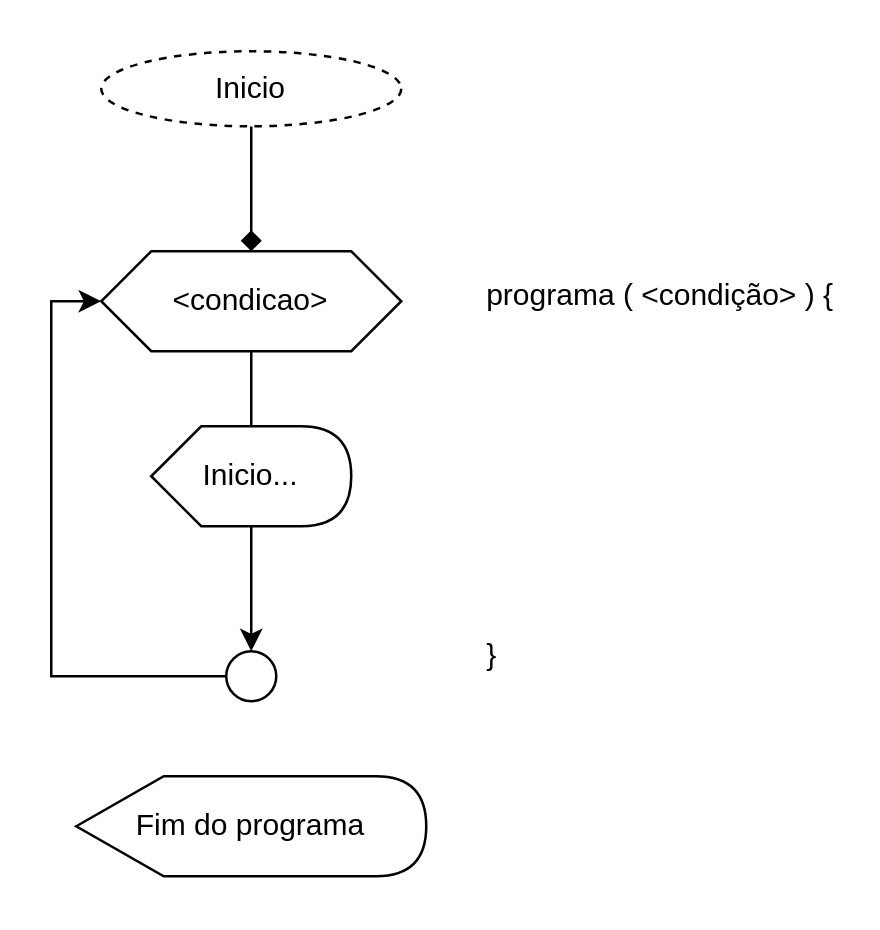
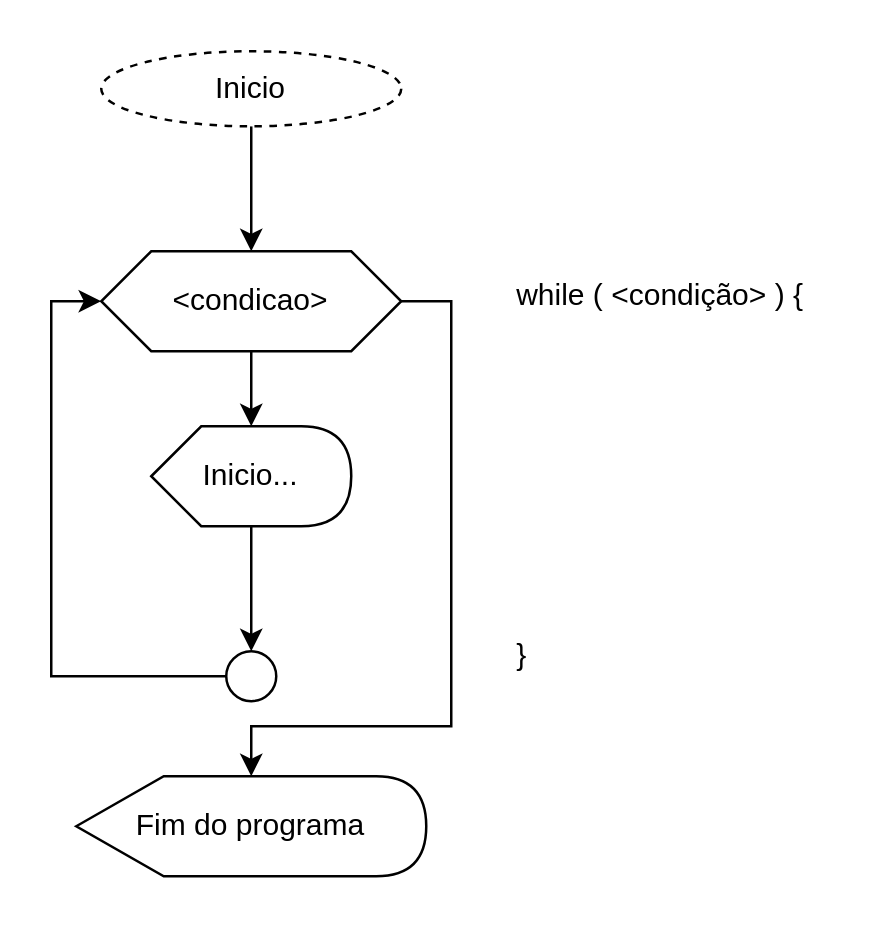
(251, 231) -> (251, 232)
(251, 415) -> (251, 408)
(665, 476) -> (665, 476)
none -> (451, 605)
